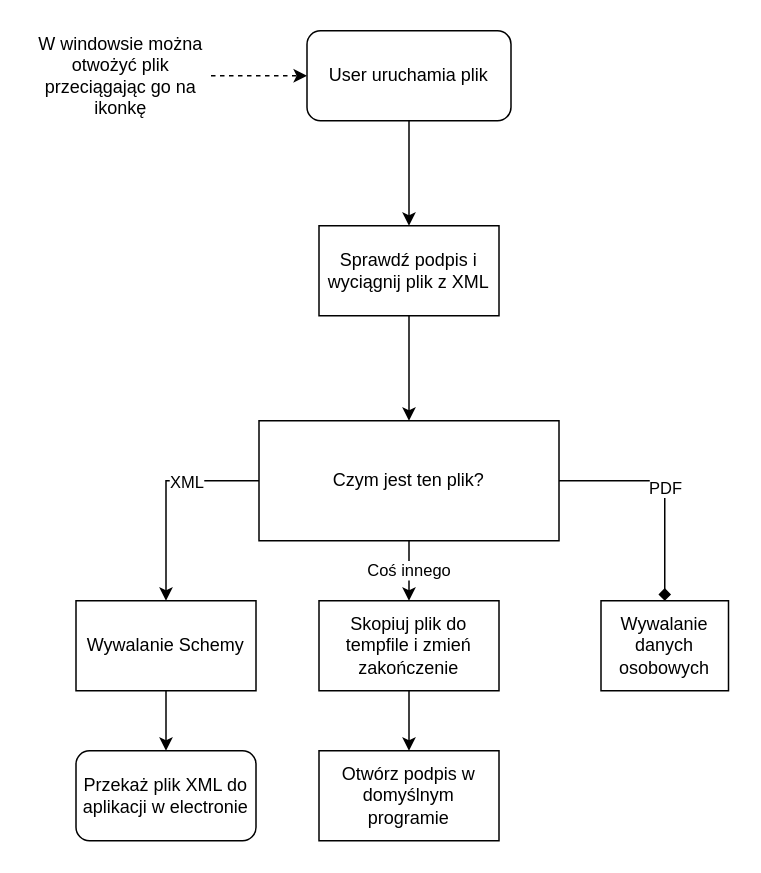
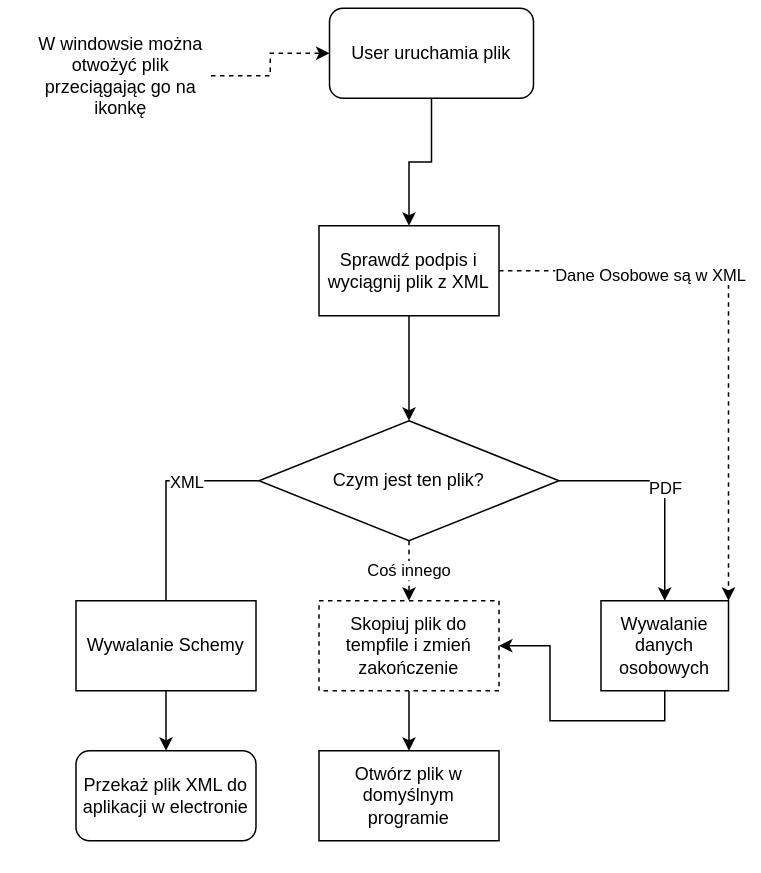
(409, 76) -> (431, 53)
none -> (728, 316)
(409, 481) -> (409, 481)
(409, 550) -> (409, 550)
(665, 588) -> (665, 589)
(166, 589) -> (166, 593)
(409, 646) -> (409, 646)
none -> (564, 721)
(409, 796) -> (409, 796)
